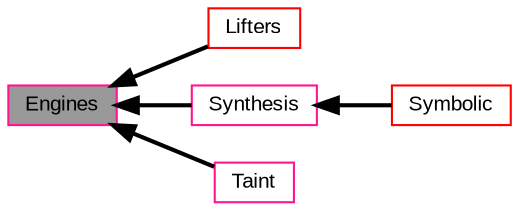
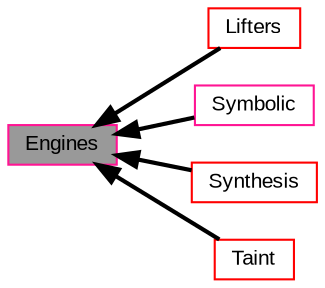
(254, 105) -> (254, 182)
(365, 105) -> (166, 124)
(451, 105) -> (254, 105)
(254, 182) -> (254, 260)
